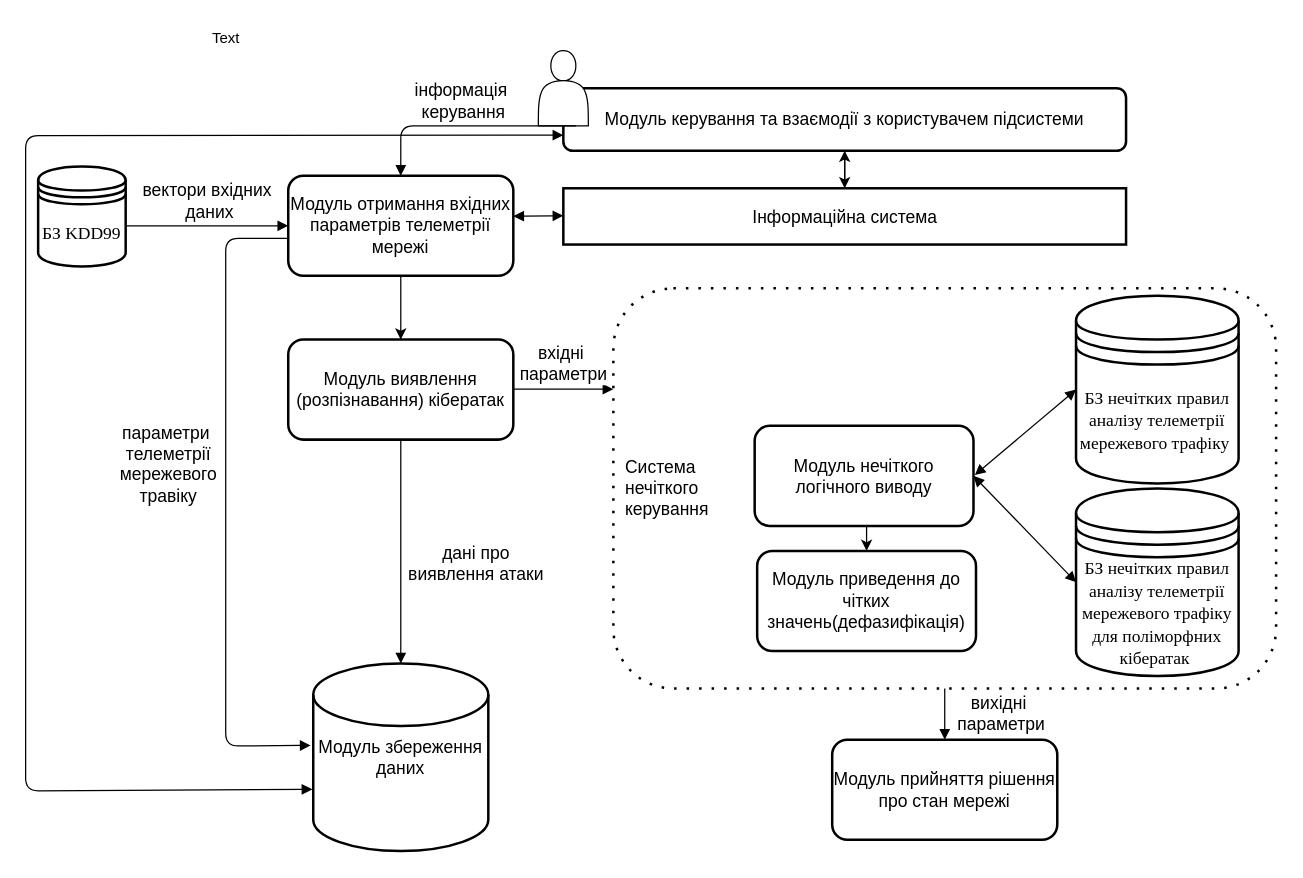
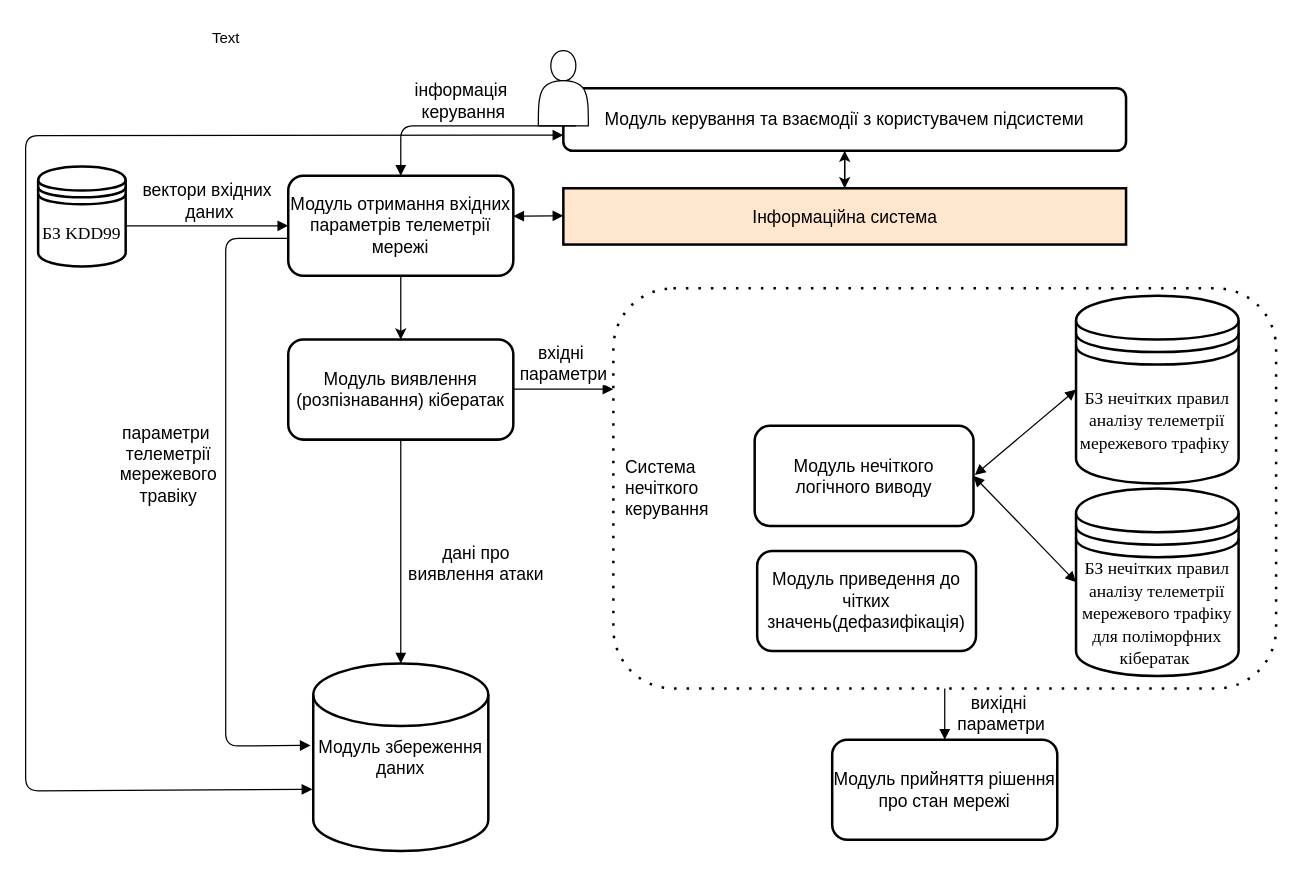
(844, 216) -> (844, 216)
(866, 533) -> none
